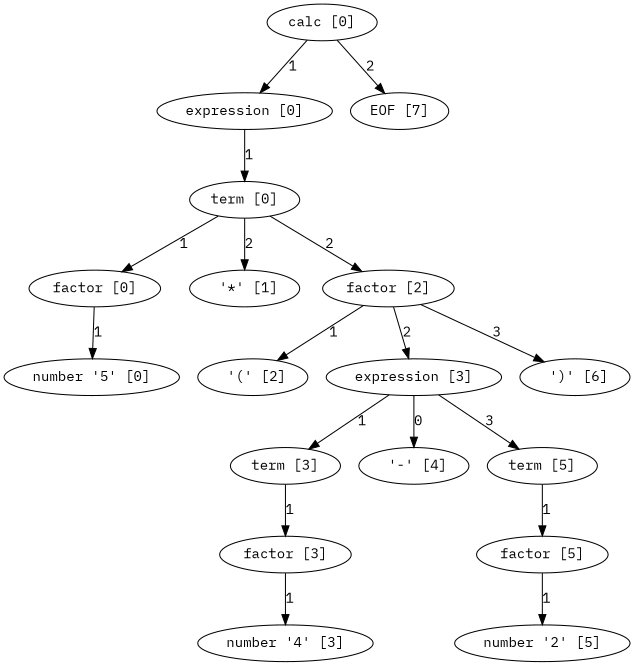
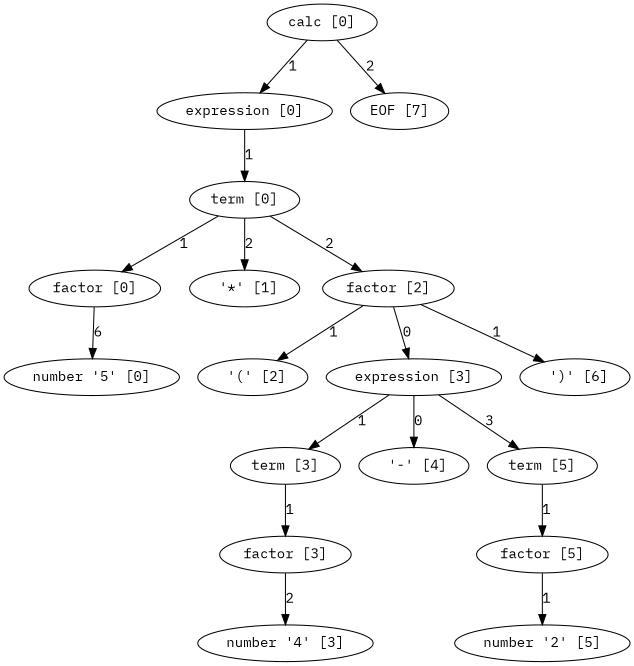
(98, 333) -> (98, 333)
(407, 333) -> (407, 333)
(497, 333) -> (497, 333)
(290, 599) -> (290, 599)
